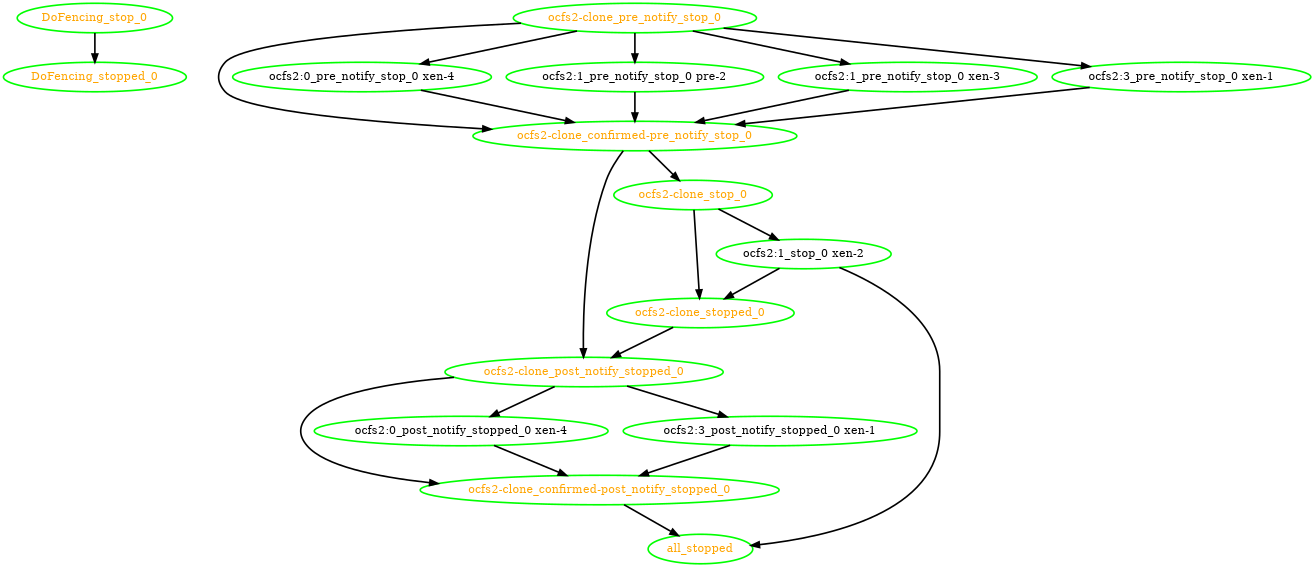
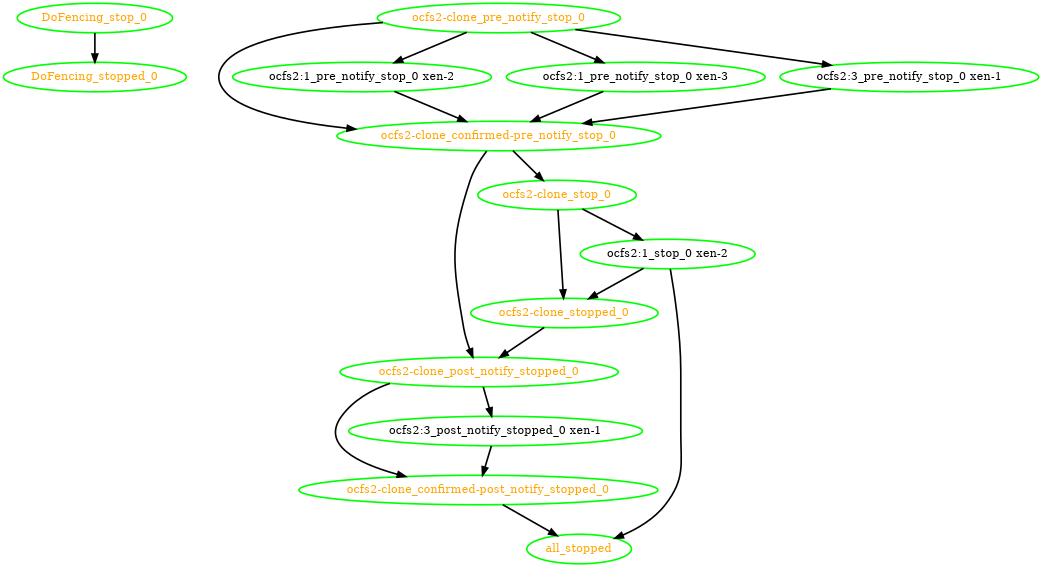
(362, 77) -> none
(635, 77) -> (362, 77)
(461, 431) -> none
